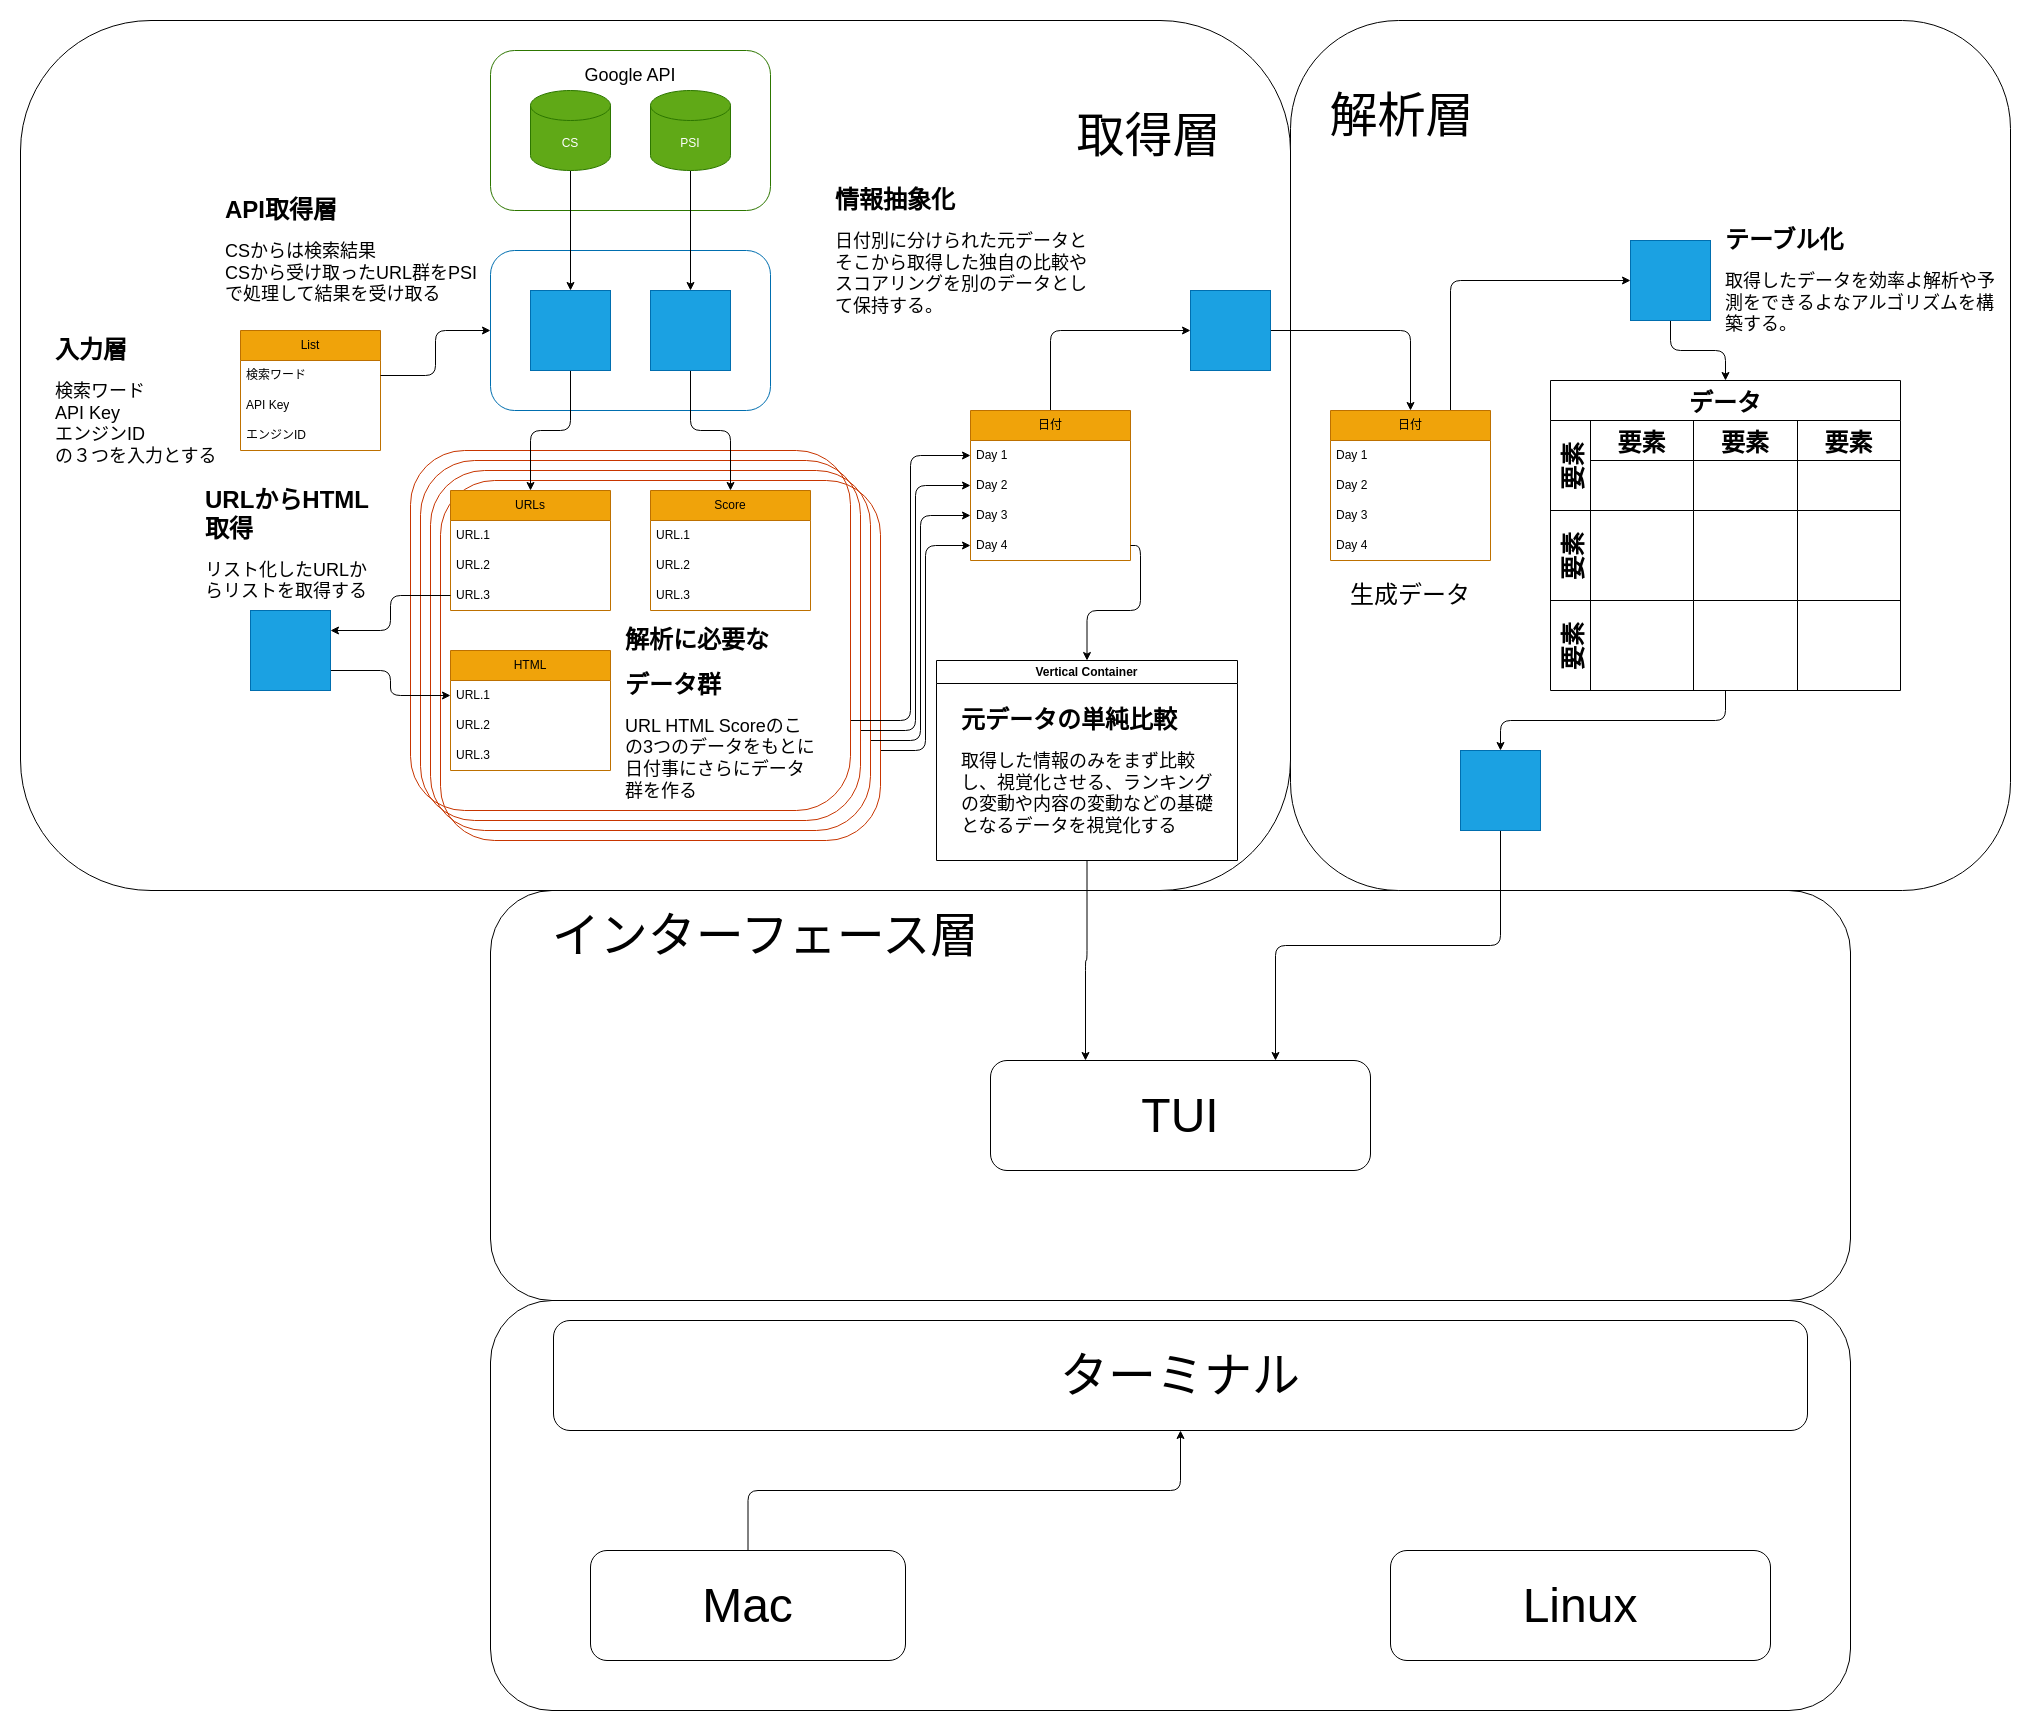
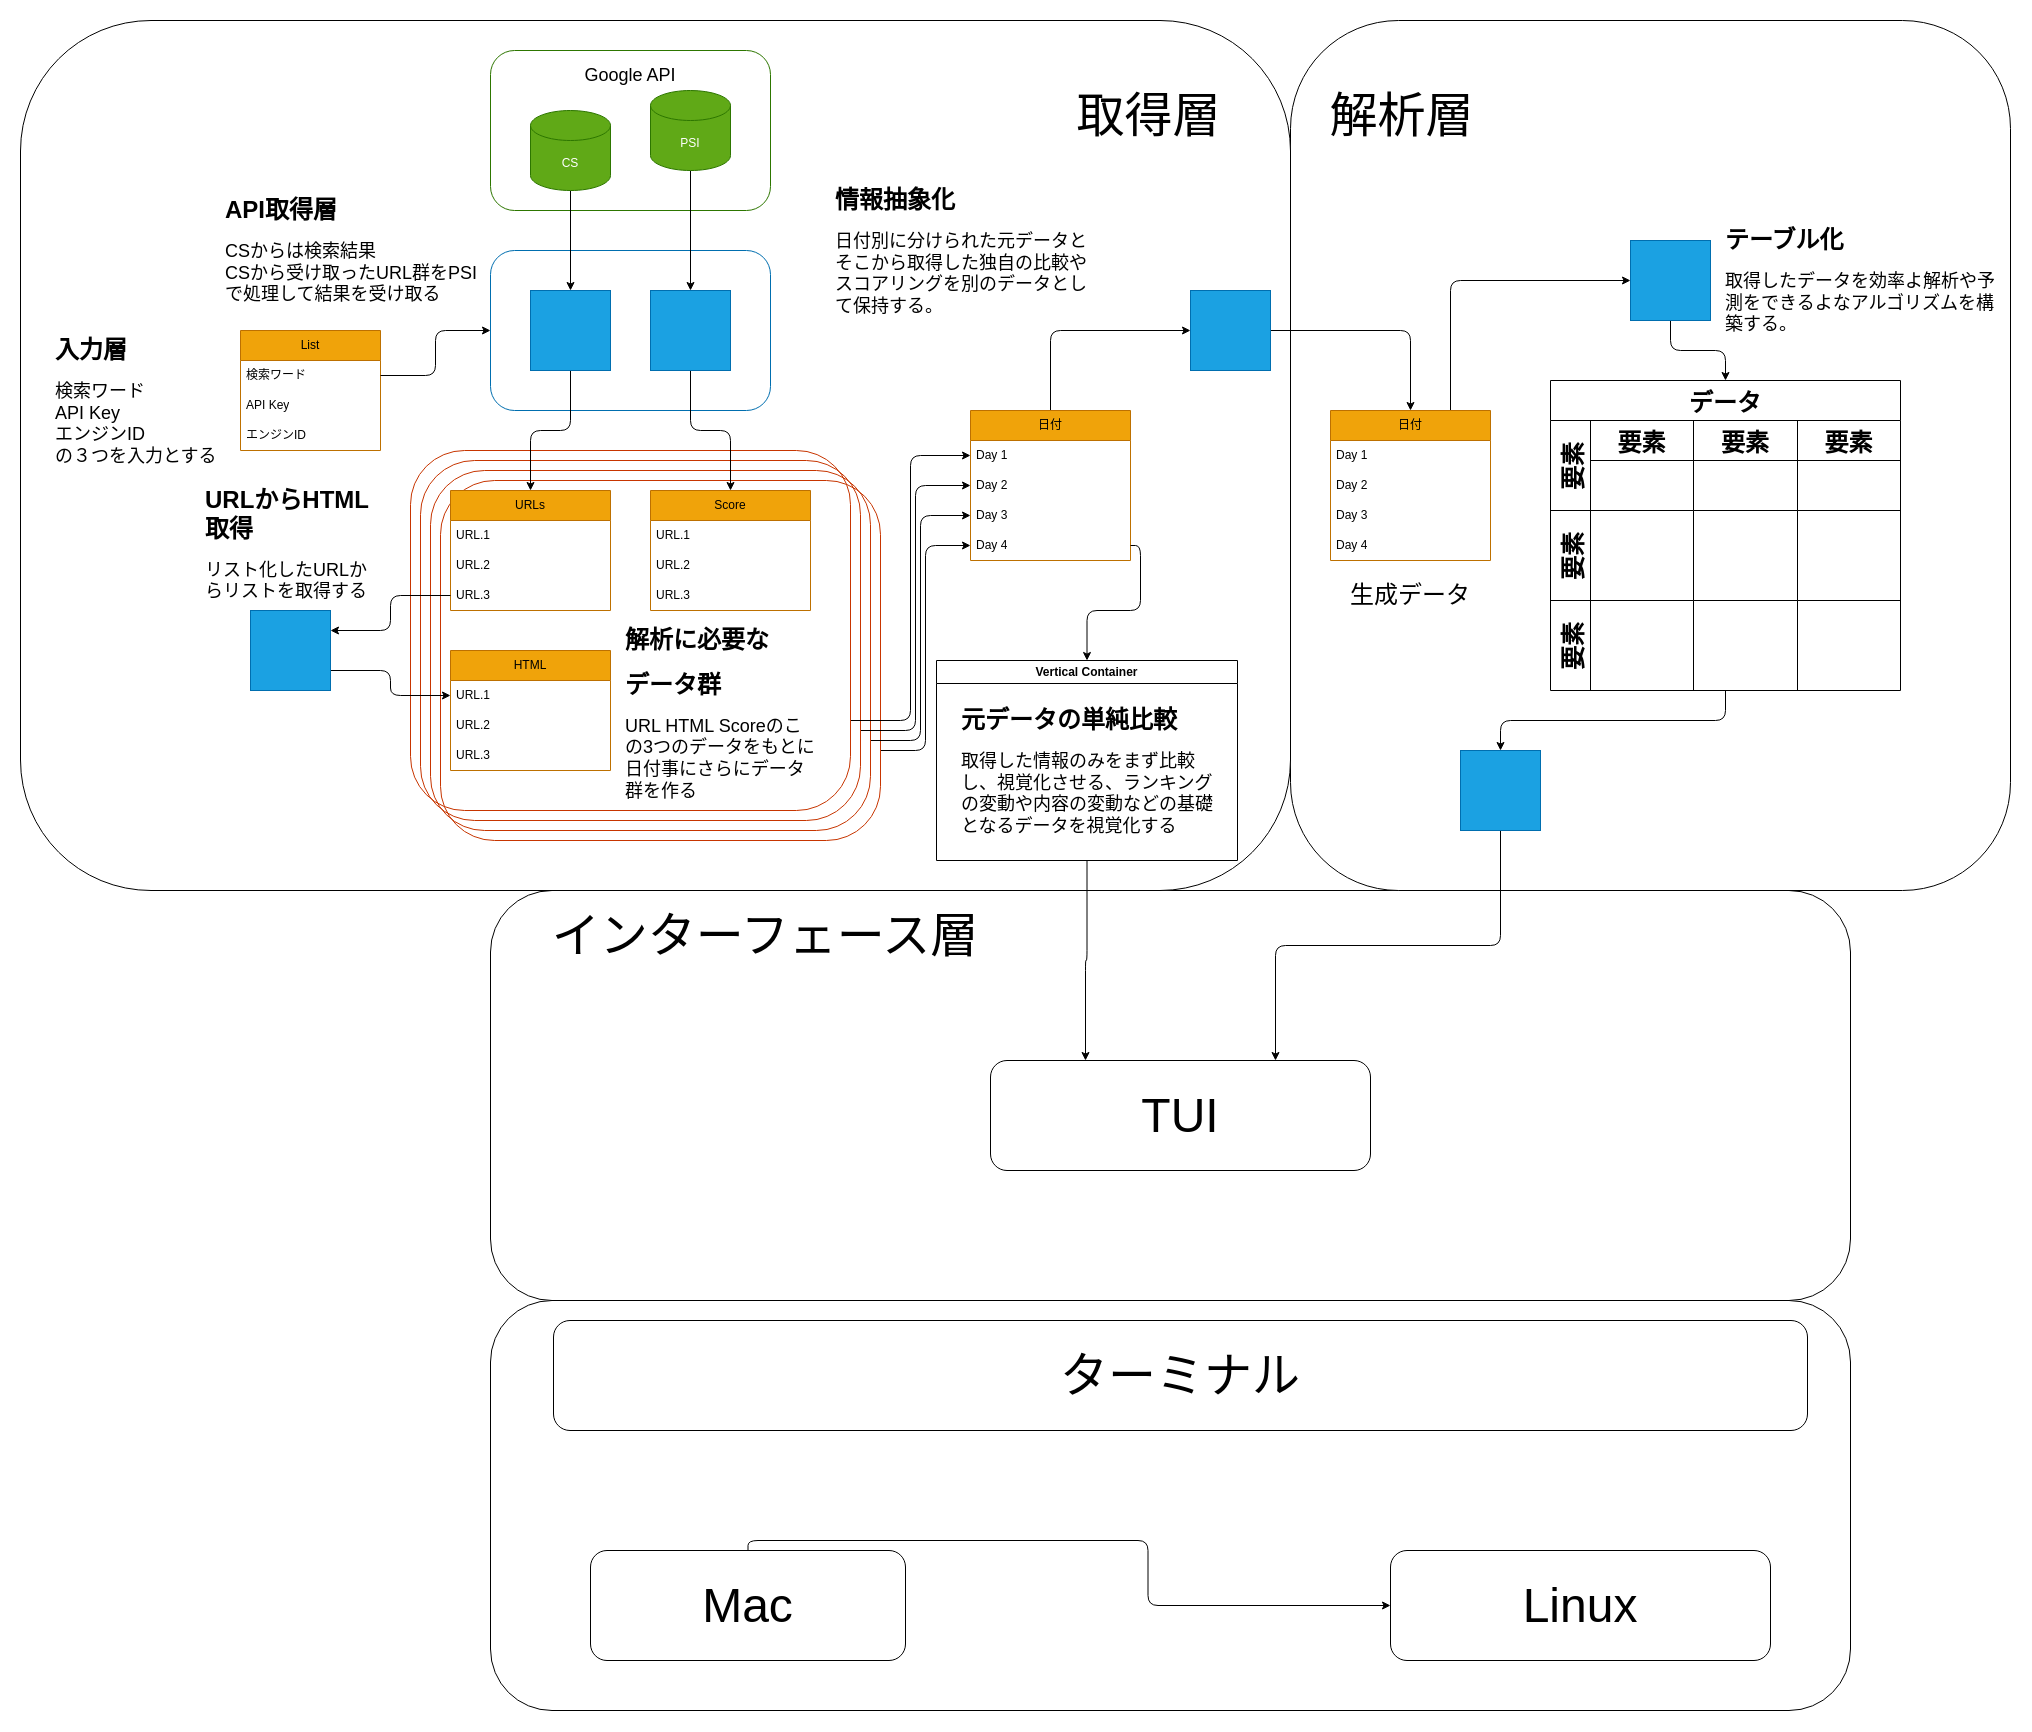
(571, 131) -> (571, 151)
(1149, 136) -> (1149, 116)
(963, 1491) -> (1089, 1541)
